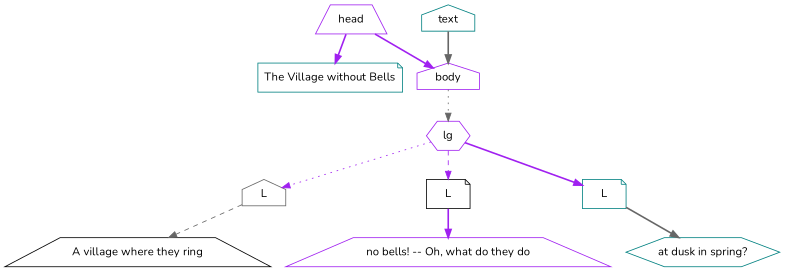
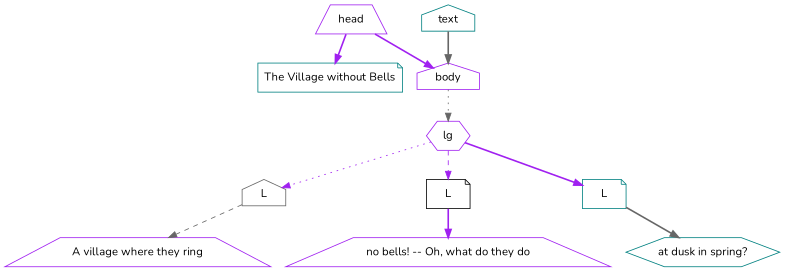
(138, 252) -> (138, 252)
